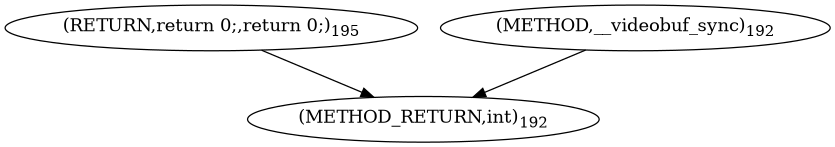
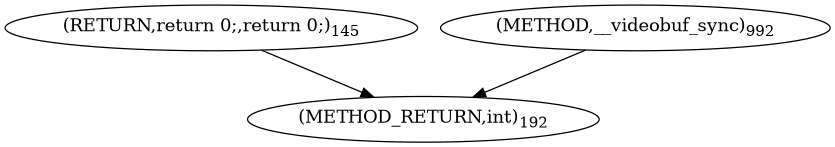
(345, 26) -> (345, 26)
(760, 26) -> (760, 26)
